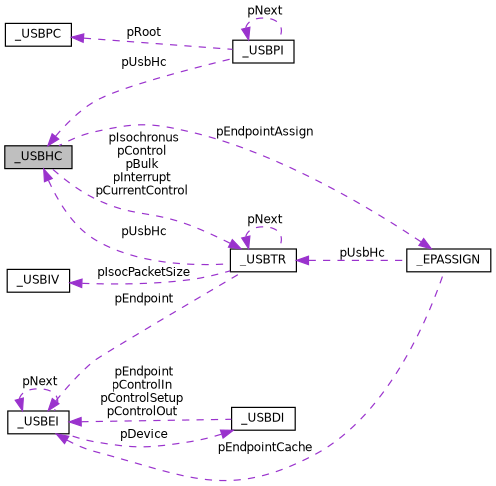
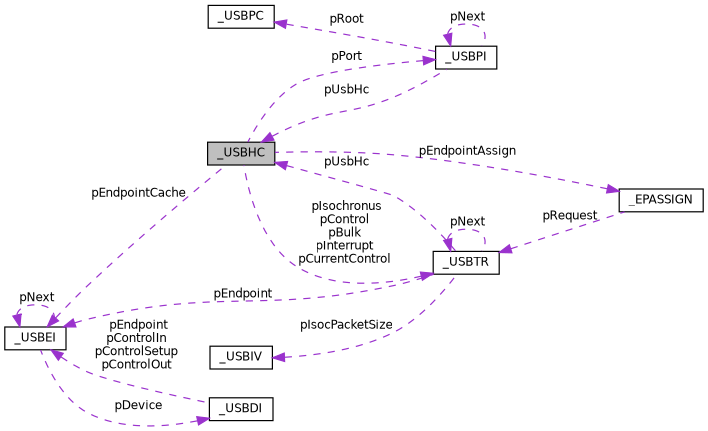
none -> (321, 75)
(361, 254) -> (568, 217)
(301, 461) -> (139, 239)
